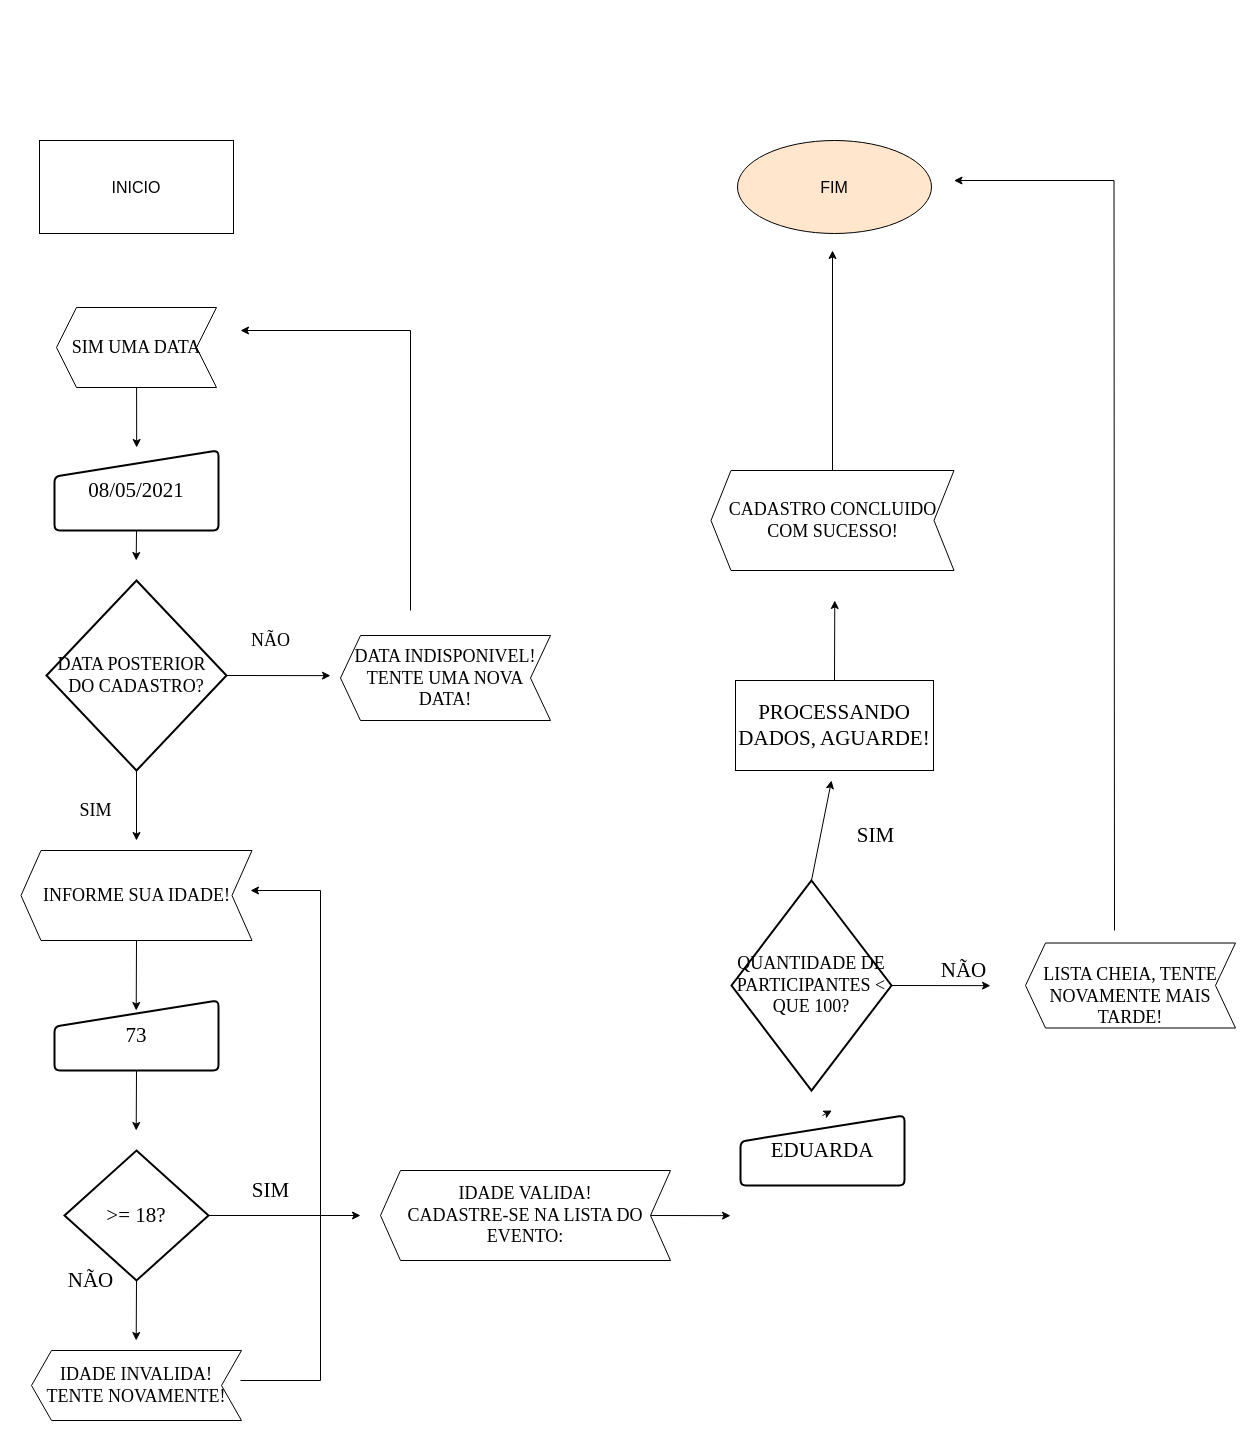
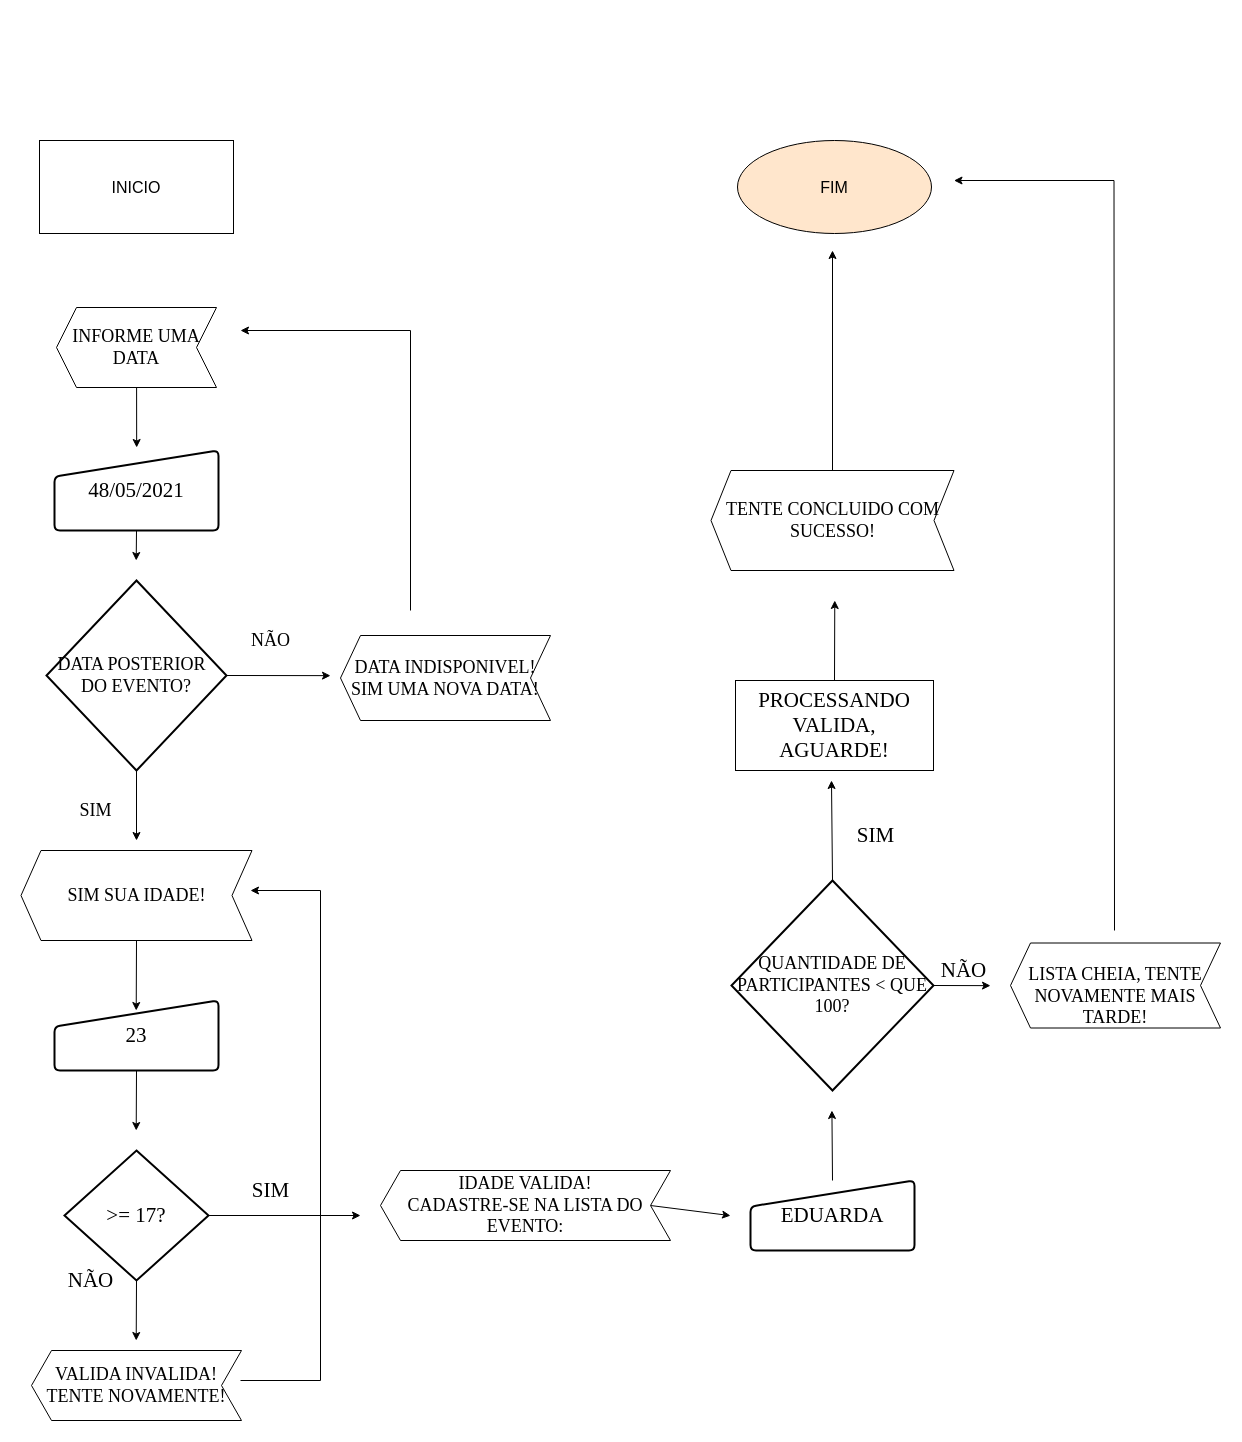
(137, 348) -> (137, 348)
(137, 491) -> (137, 491)
(833, 521) -> (833, 521)
(137, 676) -> (137, 676)
(446, 679) -> (446, 679)
(835, 726) -> (835, 726)
(137, 896) -> (137, 896)
(812, 986) -> (833, 986)
(1131, 986) -> (1116, 986)
(137, 1036) -> (137, 1036)
(823, 1151) -> (833, 1216)
(137, 1216) -> (137, 1216)
(526, 1216) -> (526, 1206)
(137, 1386) -> (137, 1386)
